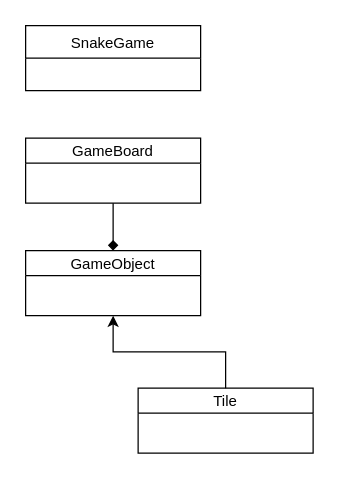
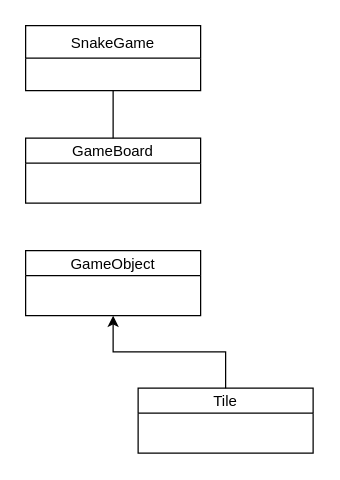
none -> (113, 116)
(113, 224) -> none
